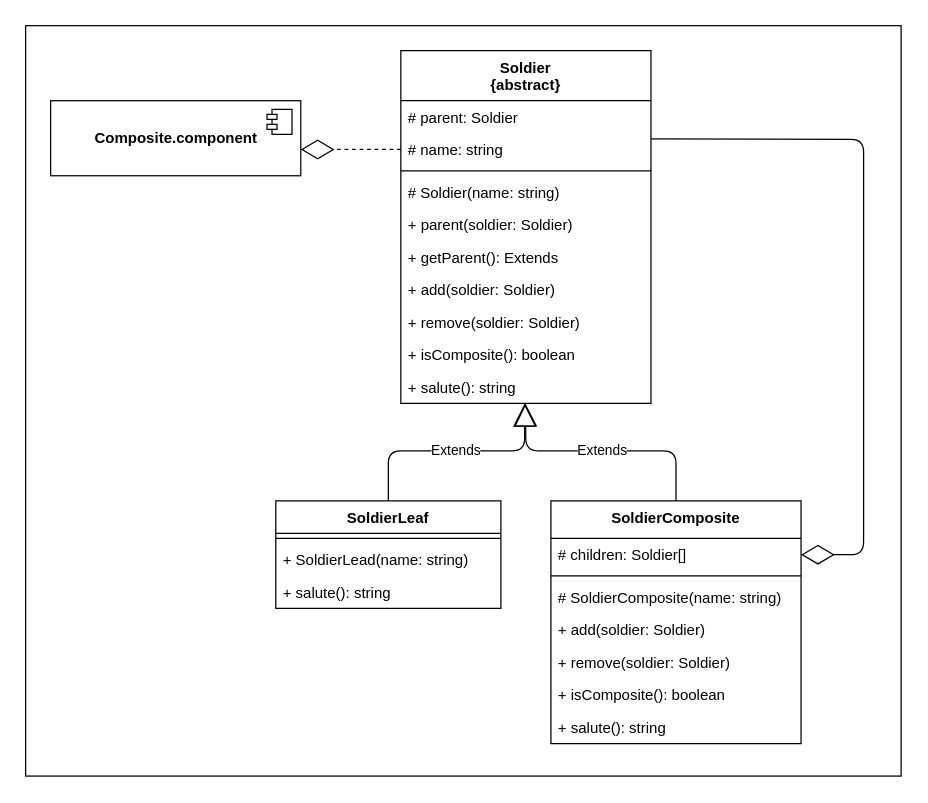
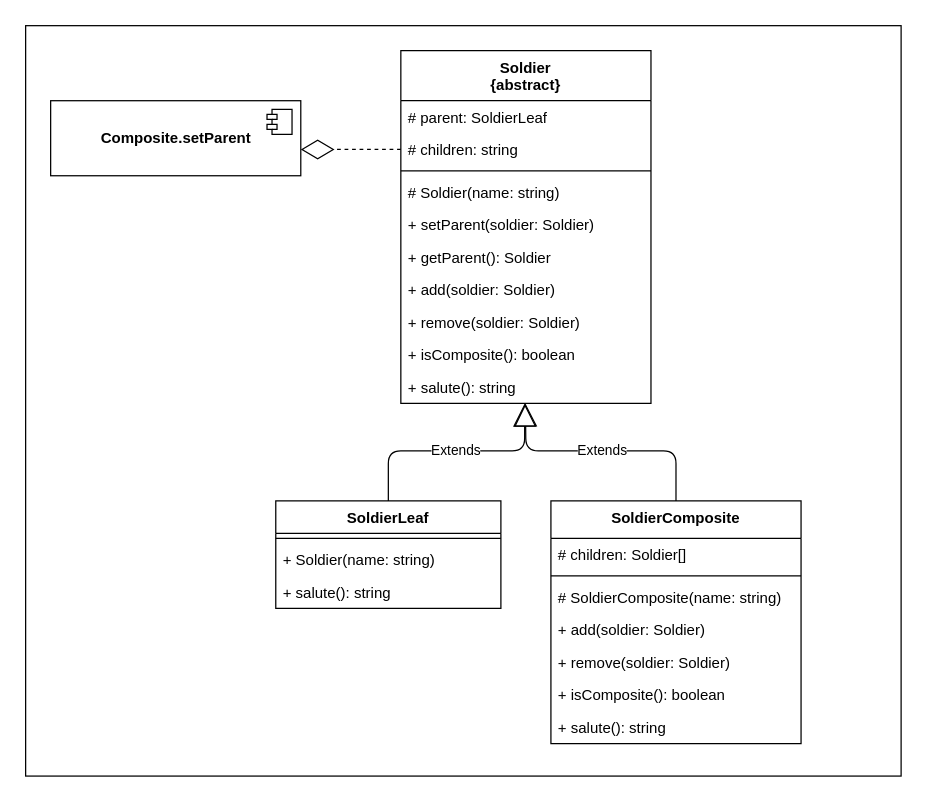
(469, 118) -> (486, 118)
(176, 138) -> (176, 138)
(459, 150) -> (471, 150)
(503, 225) -> (516, 225)
(863, 256) -> none
(494, 258) -> (490, 258)
(384, 560) -> (367, 560)
